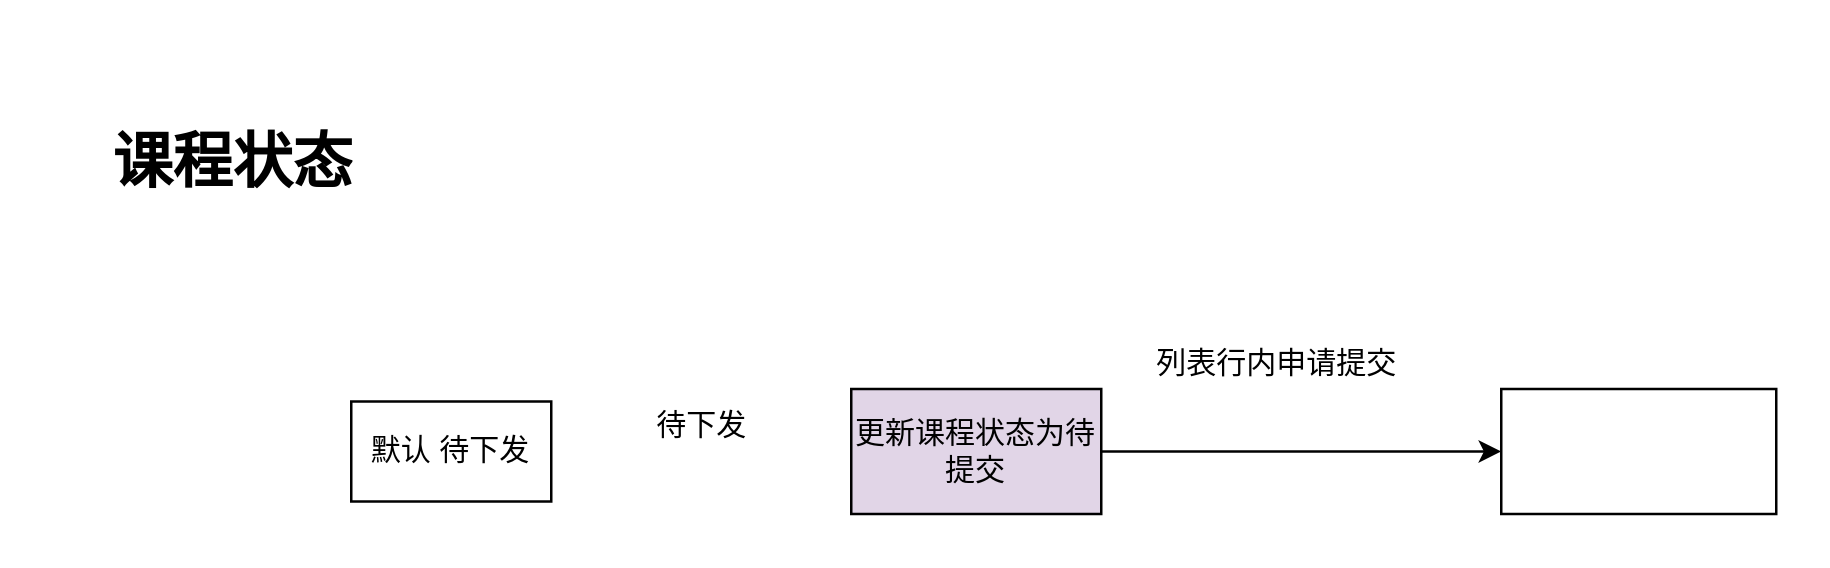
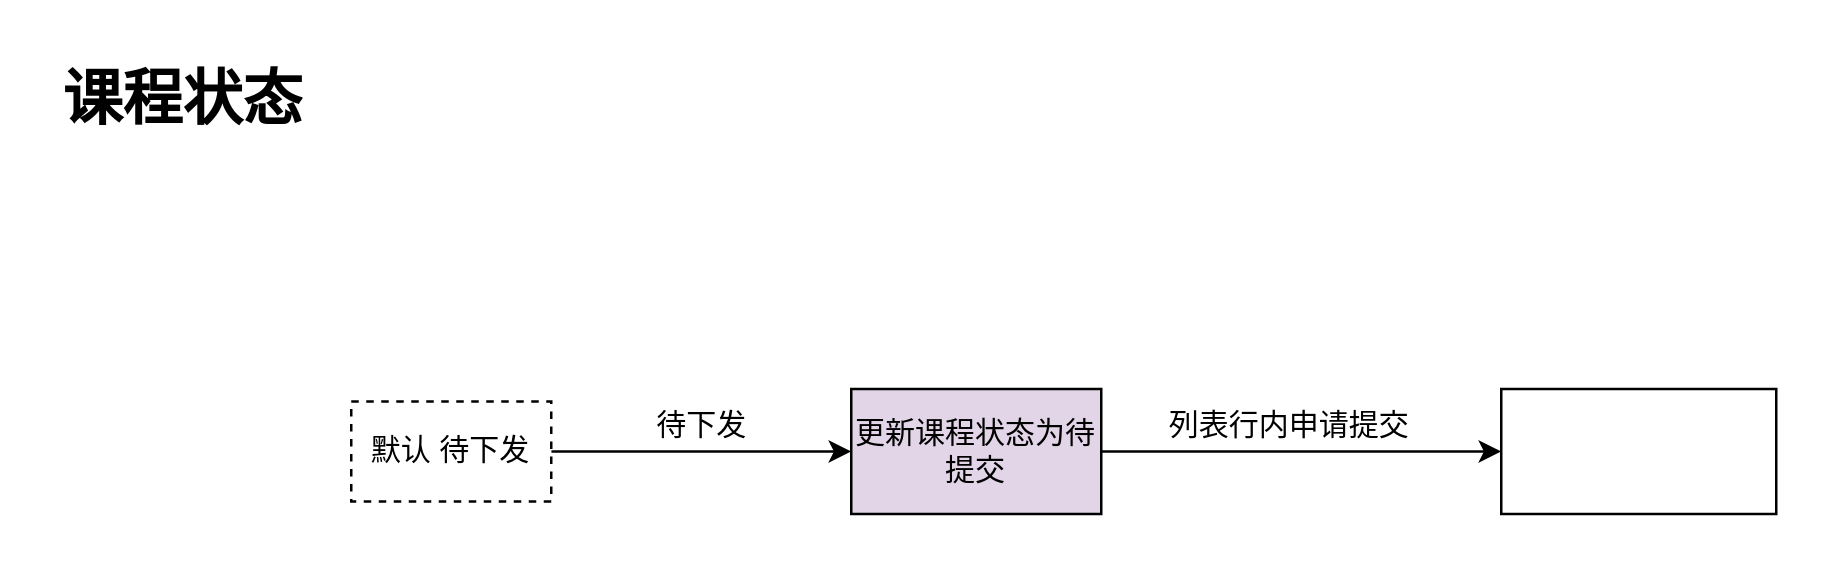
(264, 164) -> (214, 101)
(1276, 364) -> (1289, 426)
(451, 451) -> (451, 451)
none -> (693, 451)
